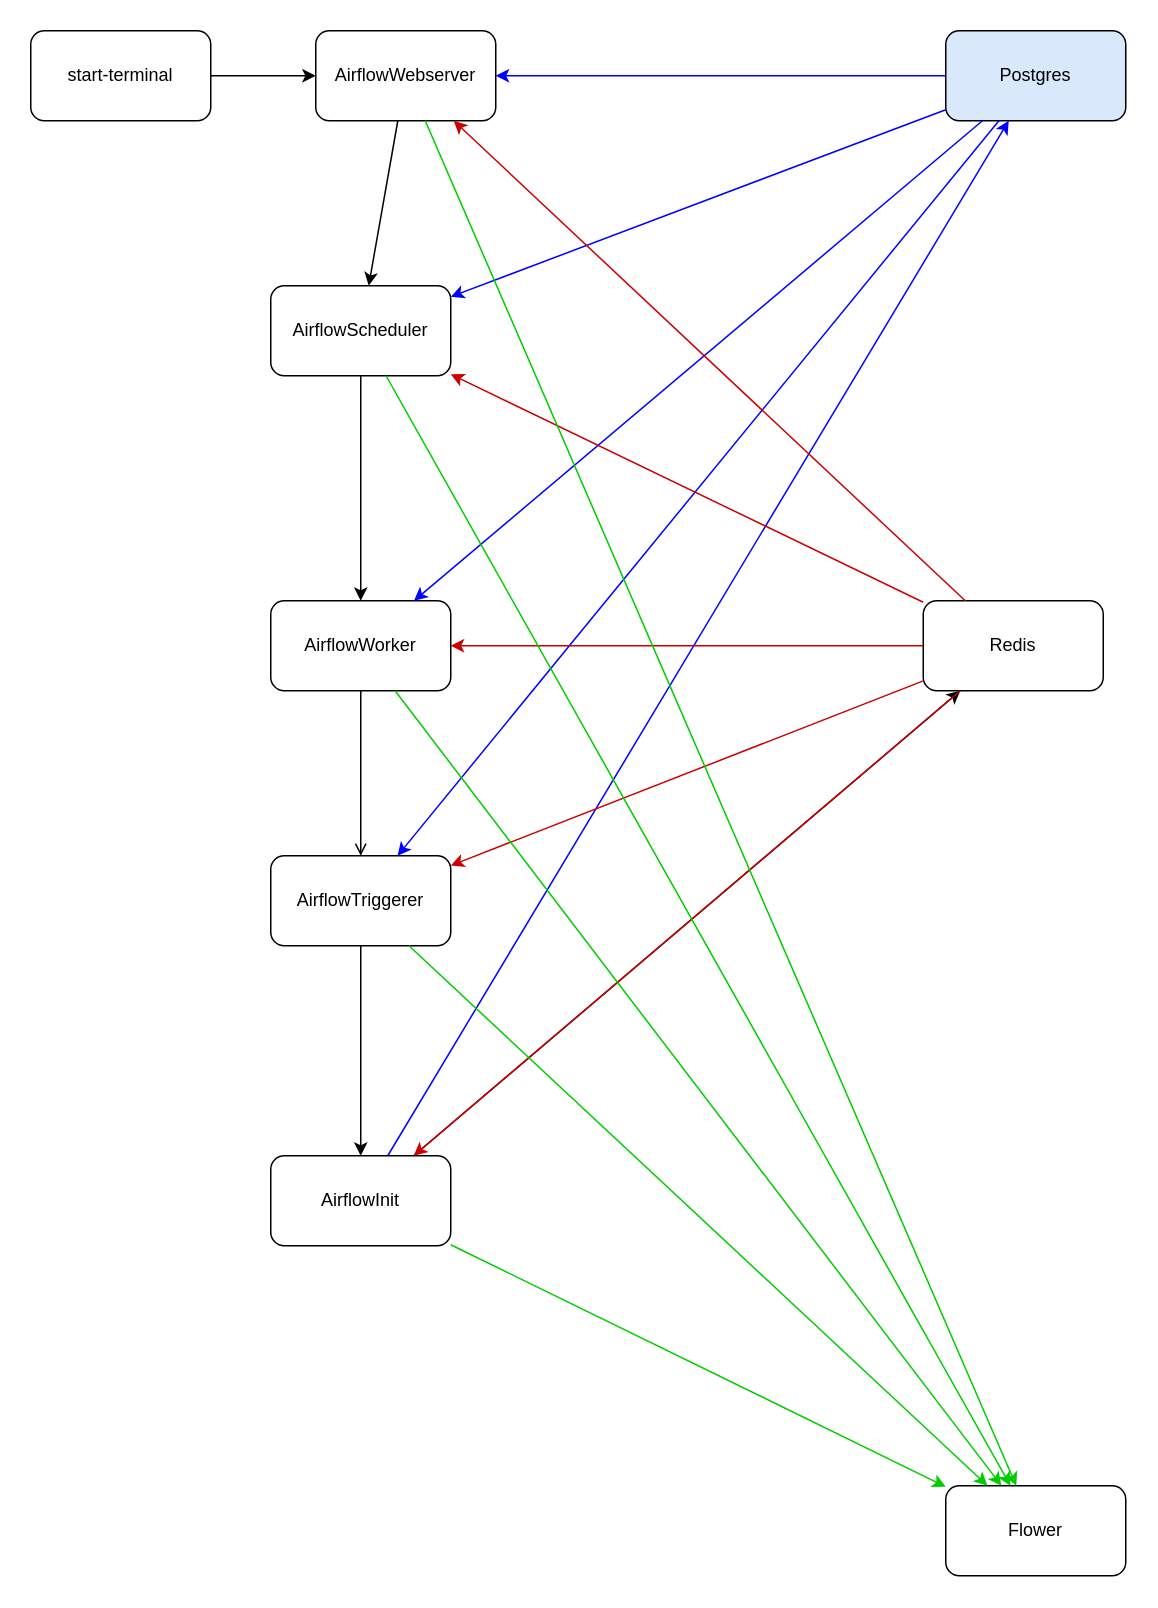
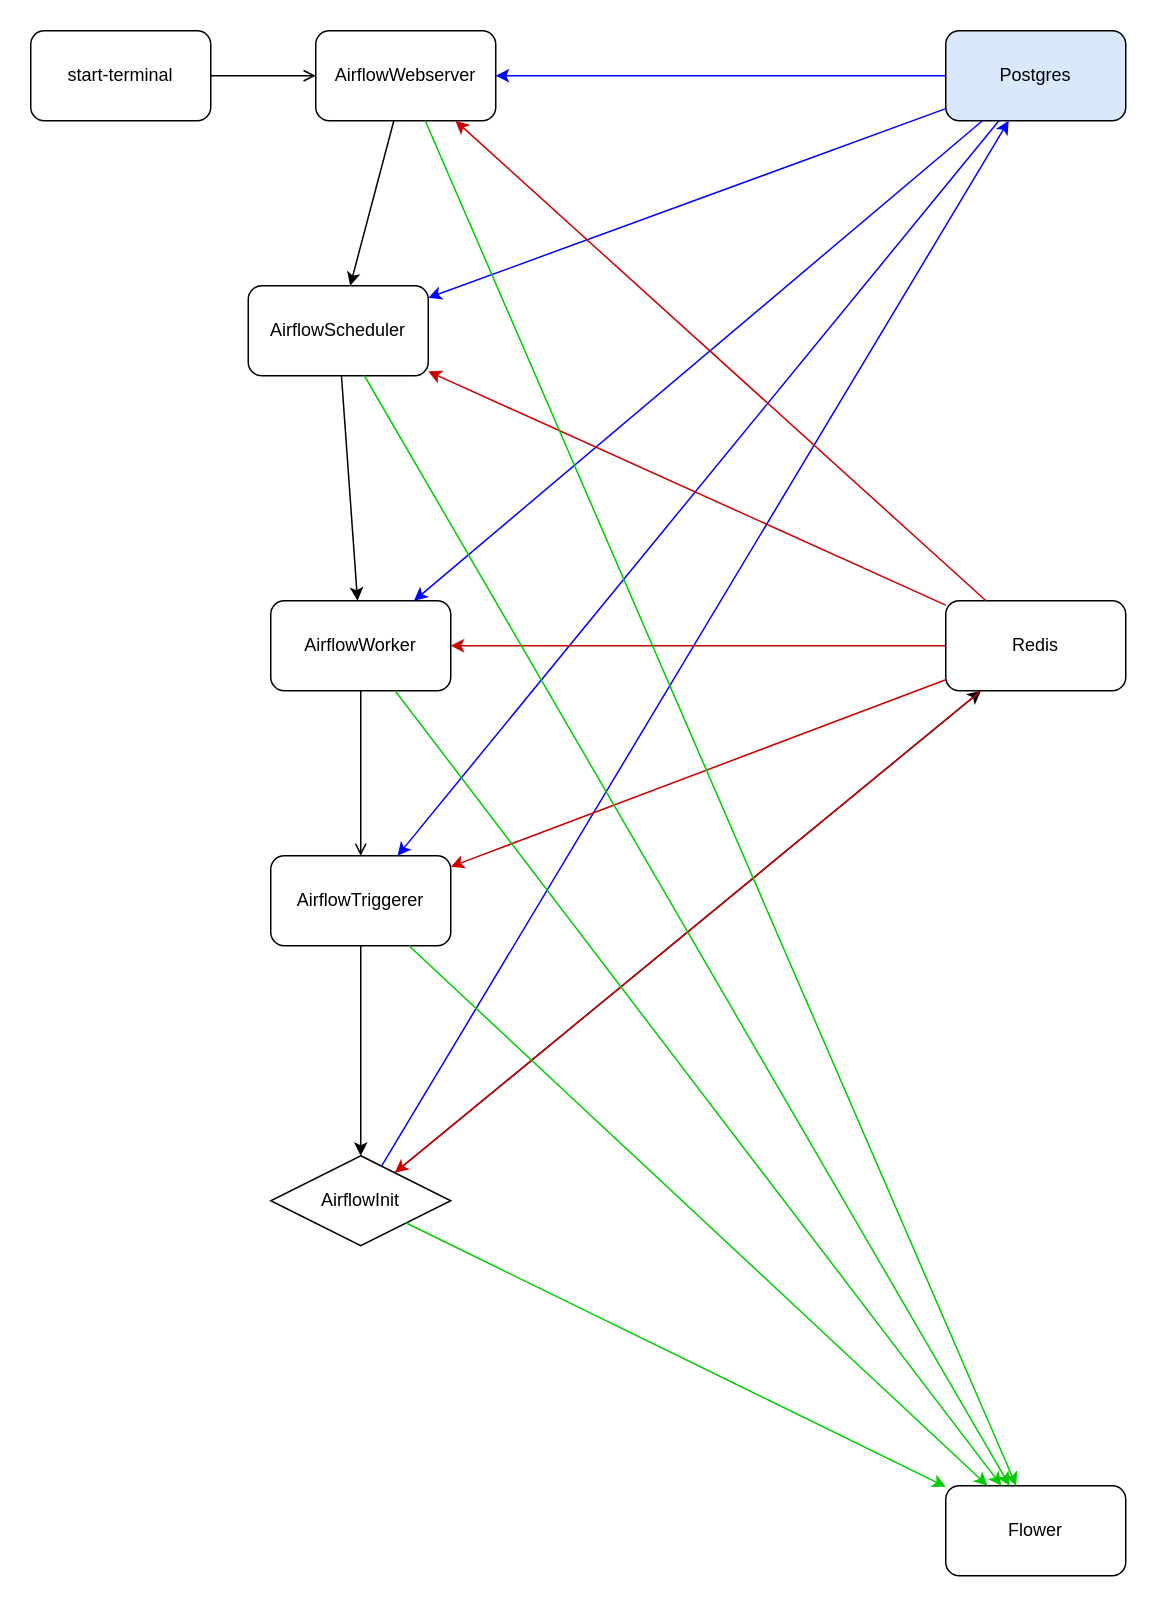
(304, 76) -> (306, 76)
(361, 331) -> (338, 331)
(1013, 646) -> (1036, 646)
(361, 1201) -> (361, 1201)
